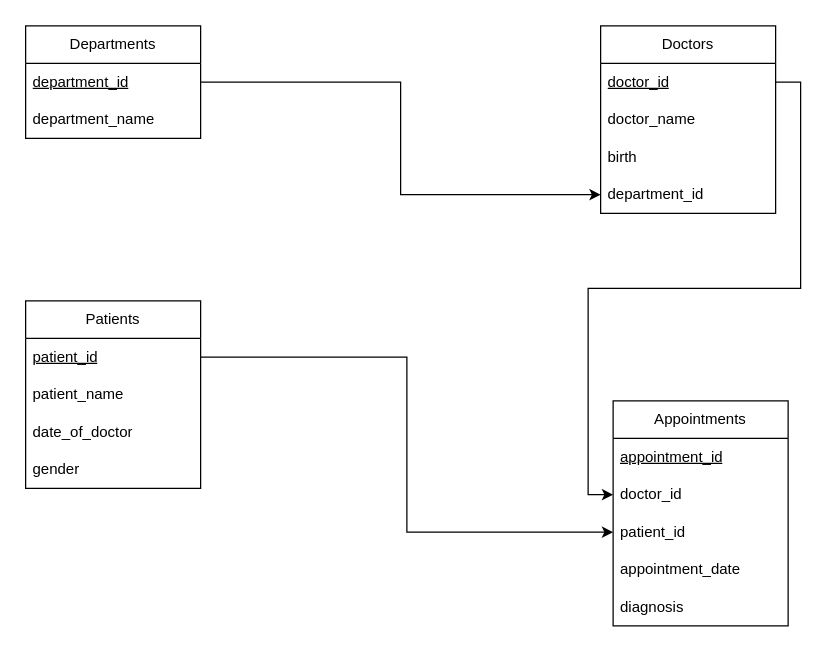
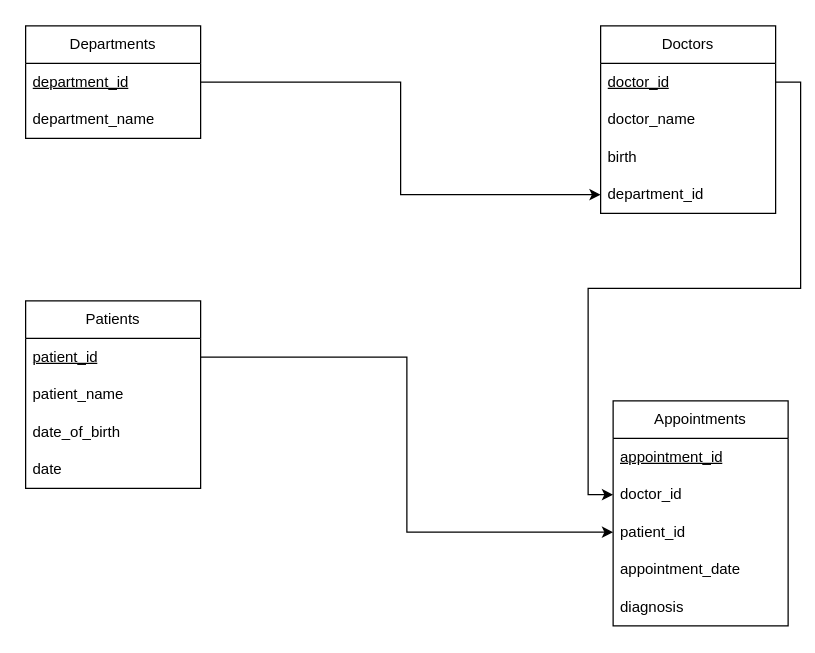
(92, 432) -> (86, 432)
(58, 469) -> (50, 469)
